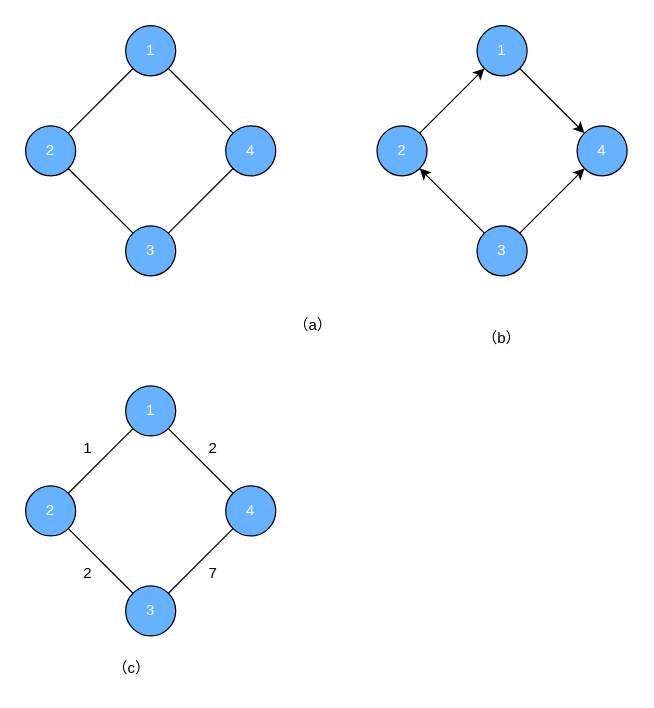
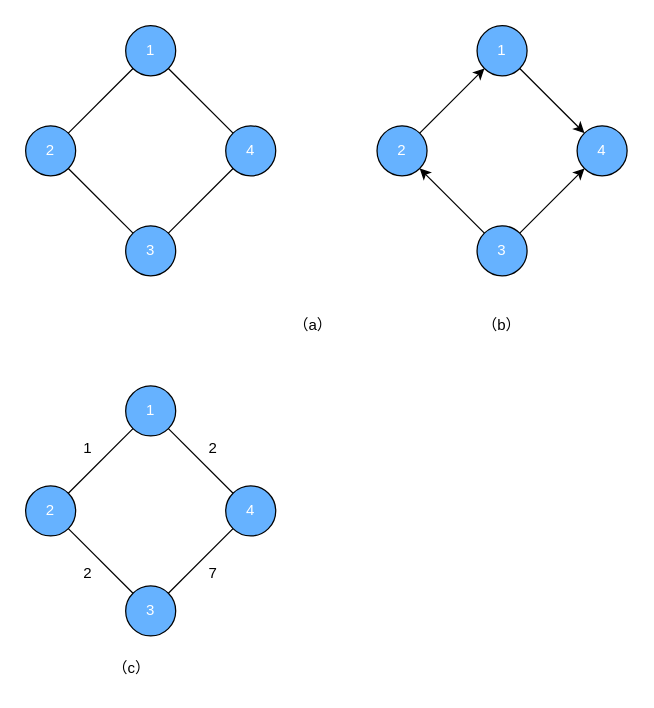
(502, 338) -> (502, 326)
